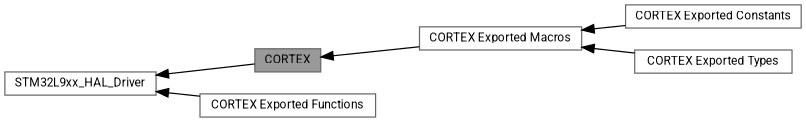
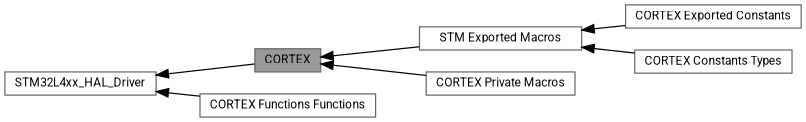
(501, 38) -> (501, 38)
(713, 62) -> (713, 62)
(80, 84) -> (80, 84)
none -> (501, 84)
(288, 105) -> (288, 105)
